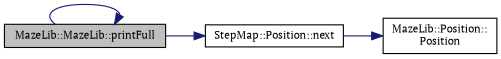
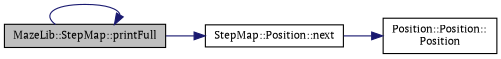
(85, 36) -> (85, 36)
(440, 36) -> (440, 36)
